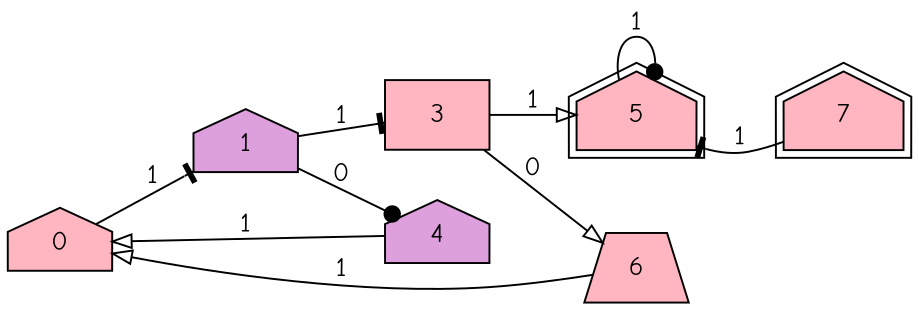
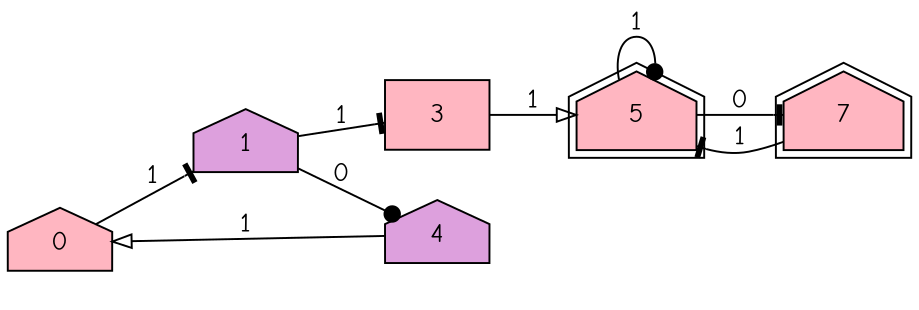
none -> (735, 115)
(637, 268) -> none
